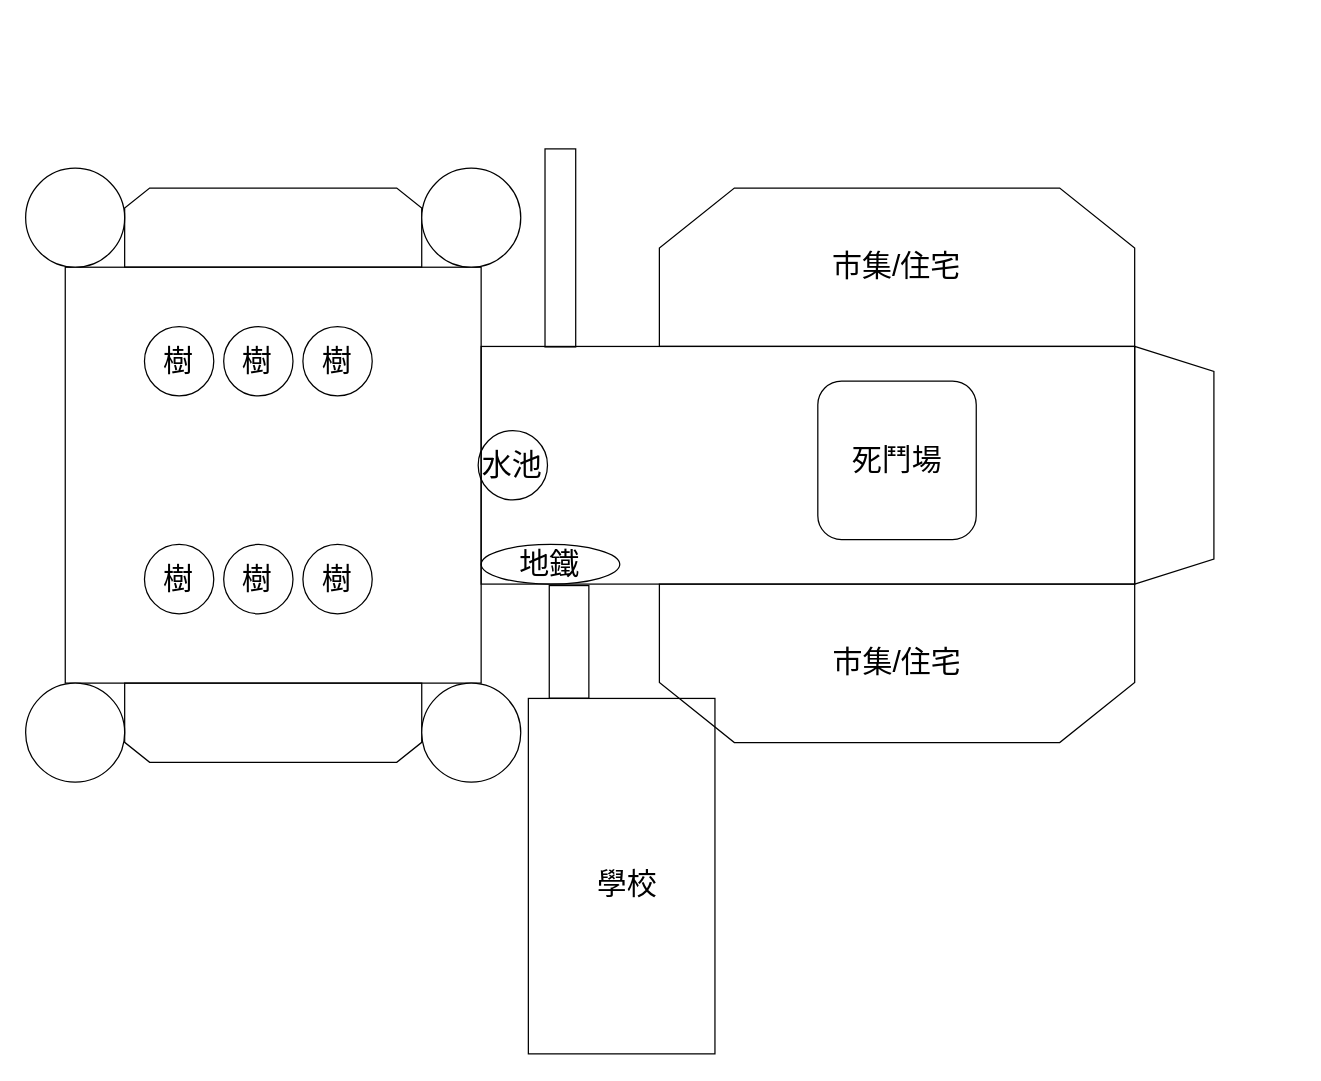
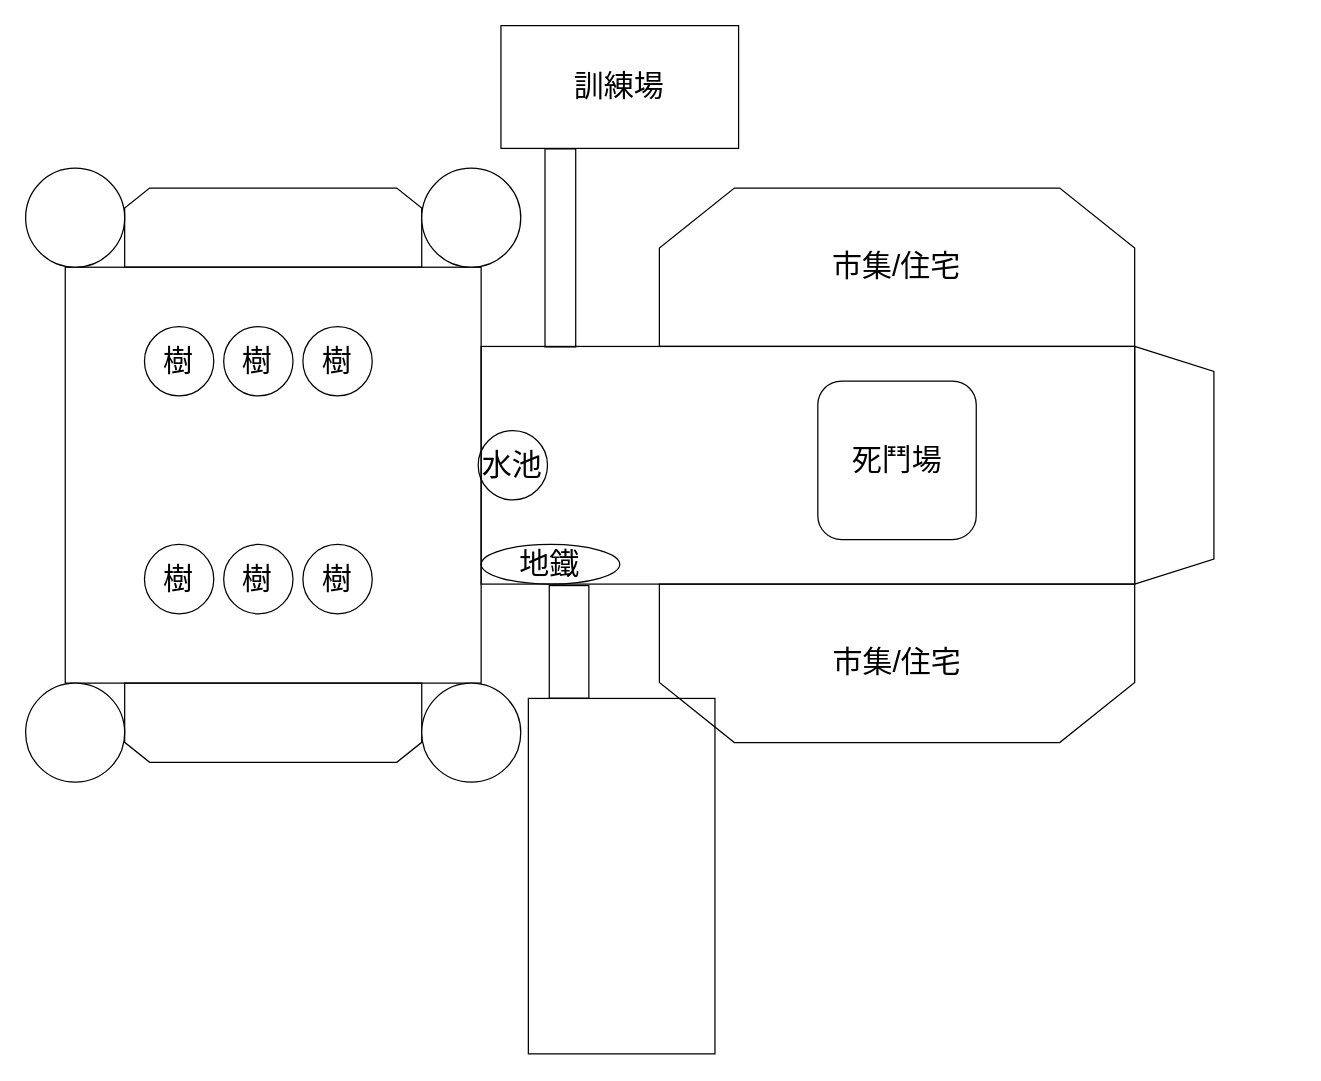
none -> (620, 87)
(628, 885) -> none
